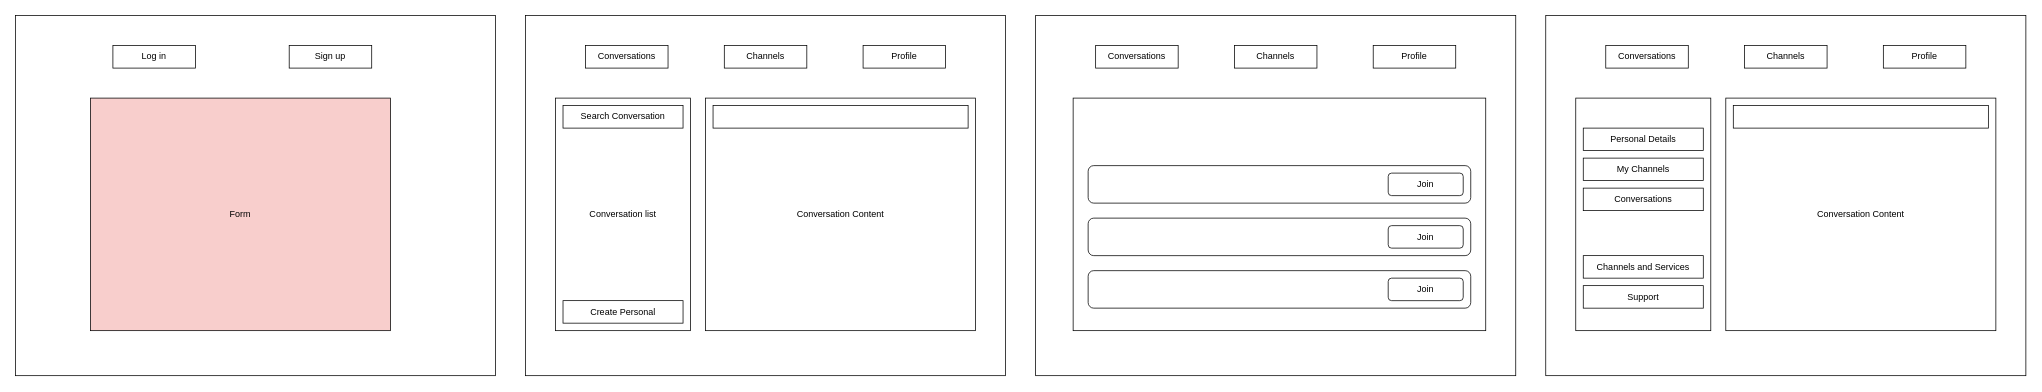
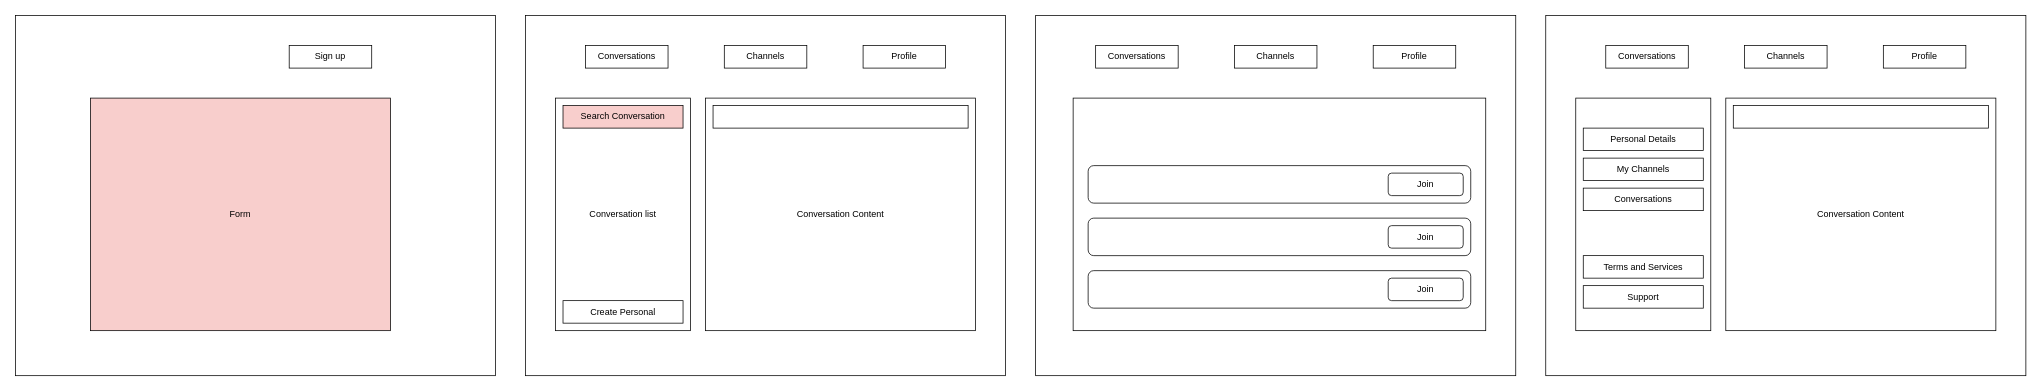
(154, 57) -> none
(623, 117) -> (623, 117)
(1643, 267) -> (1643, 267)
